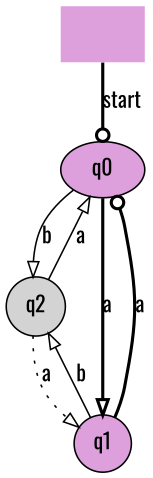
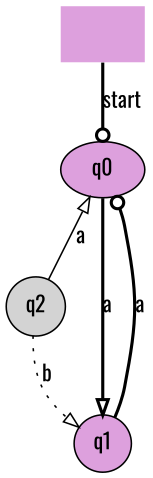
(45, 221) -> none
(47, 376) -> (47, 376)
(73, 383) -> none
